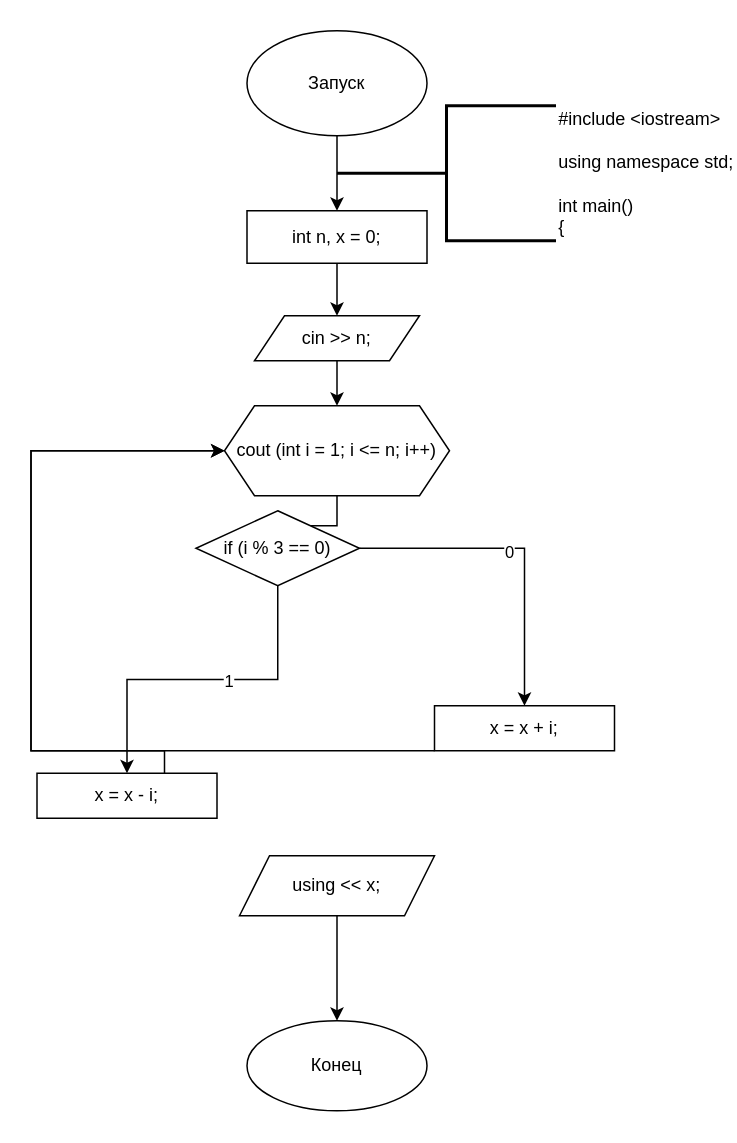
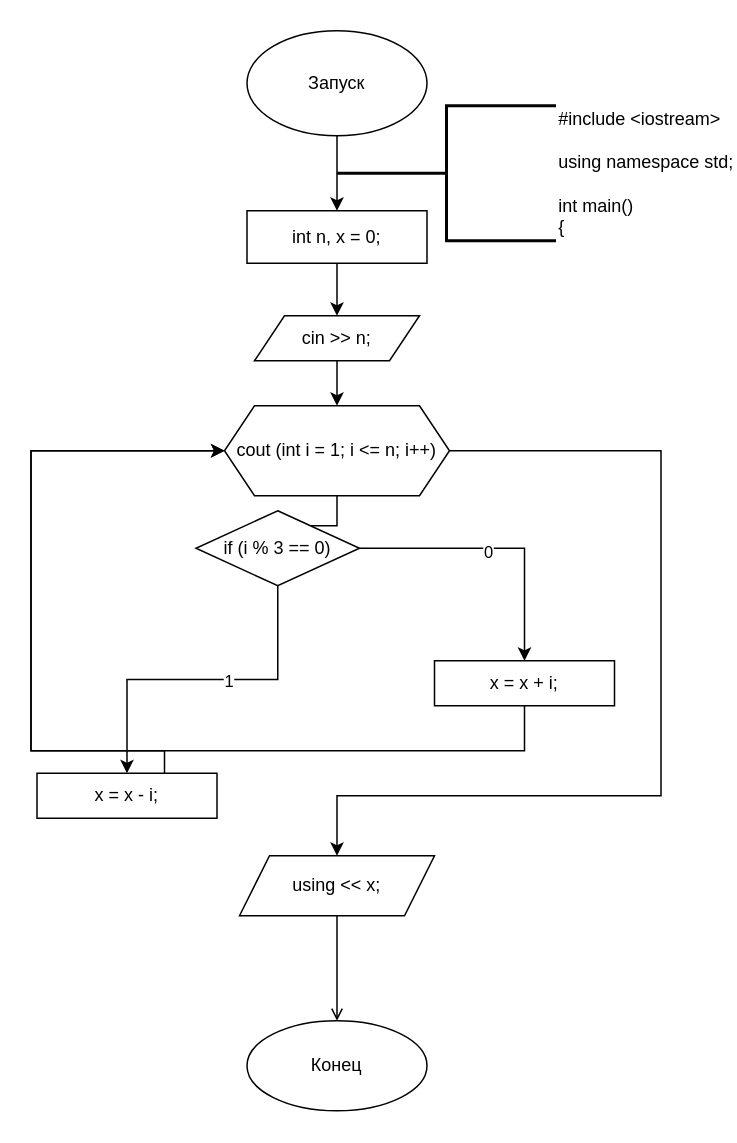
none -> (661, 705)
(524, 728) -> (524, 683)
(337, 1009) -> (337, 1011)
